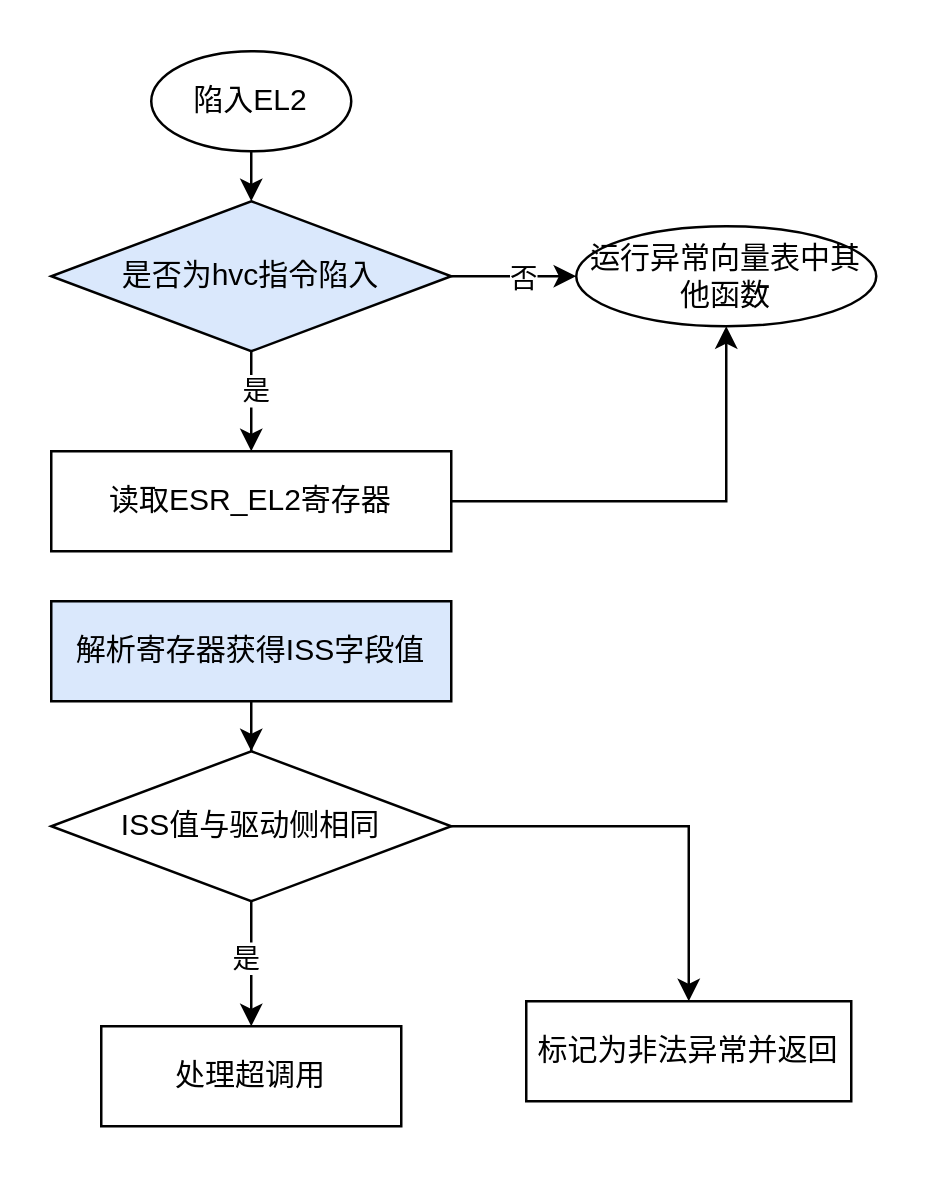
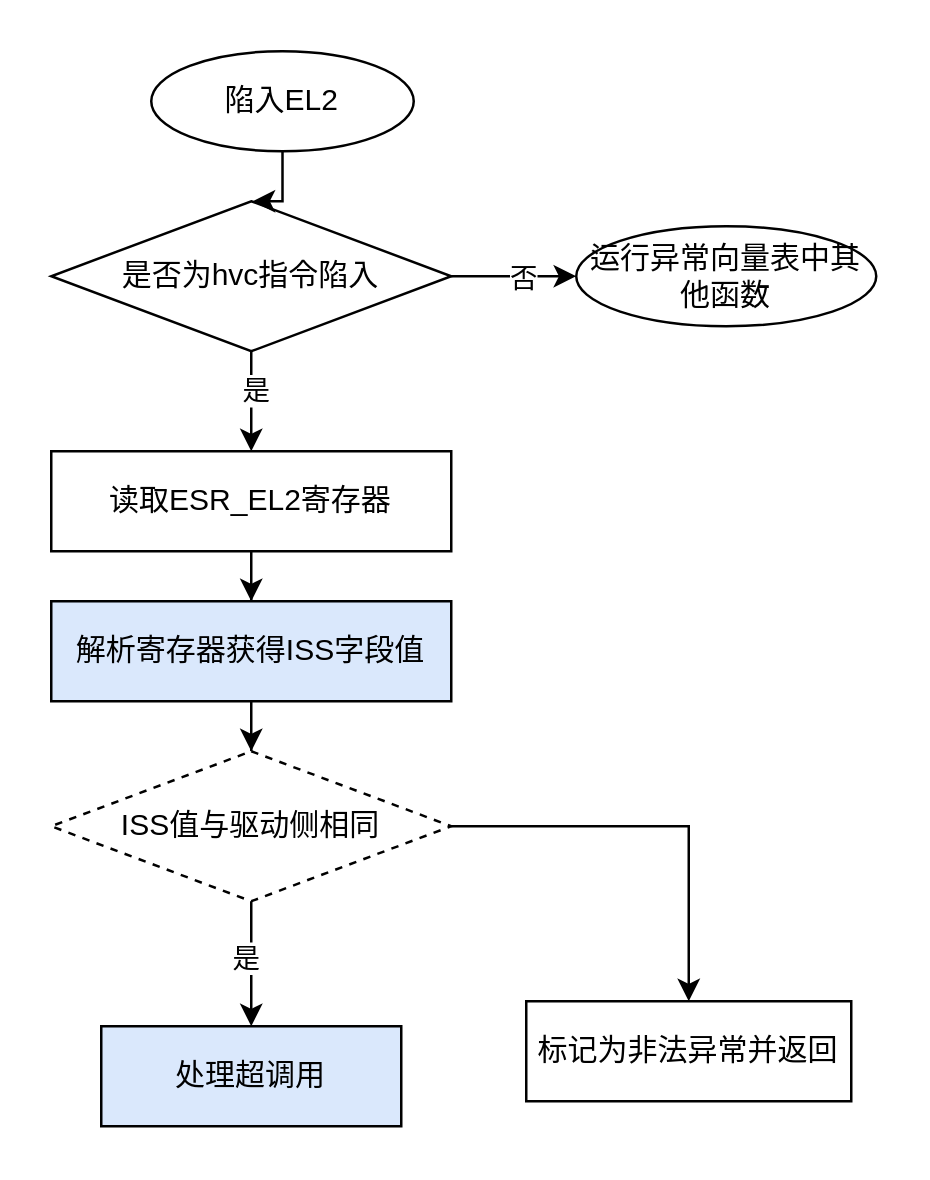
(251, 101) -> (283, 101)
(251, 276) -> (251, 276)
(668, 501) -> (251, 584)
(251, 826) -> (251, 826)
(251, 1076) -> (251, 1076)
